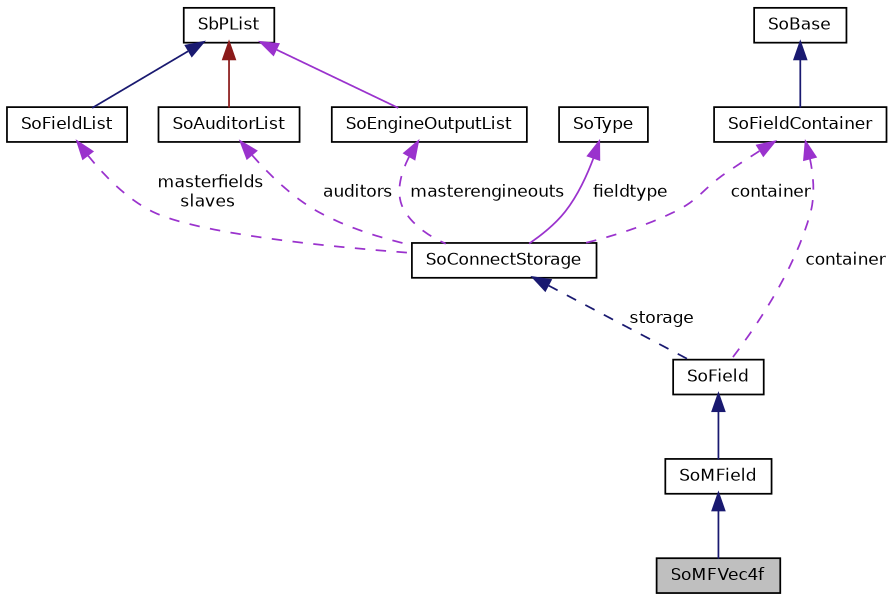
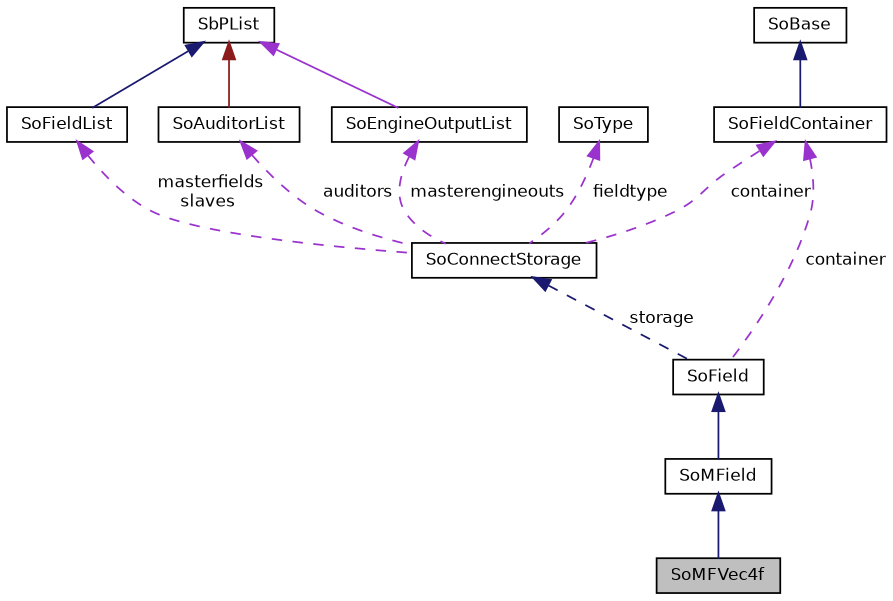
(569, 207) -> (569, 207)
